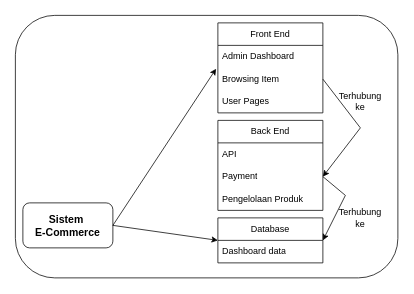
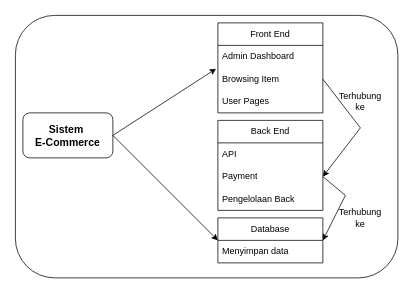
(264, 199) -> (259, 199)
(68, 225) -> (68, 135)
(256, 252) -> (255, 252)
